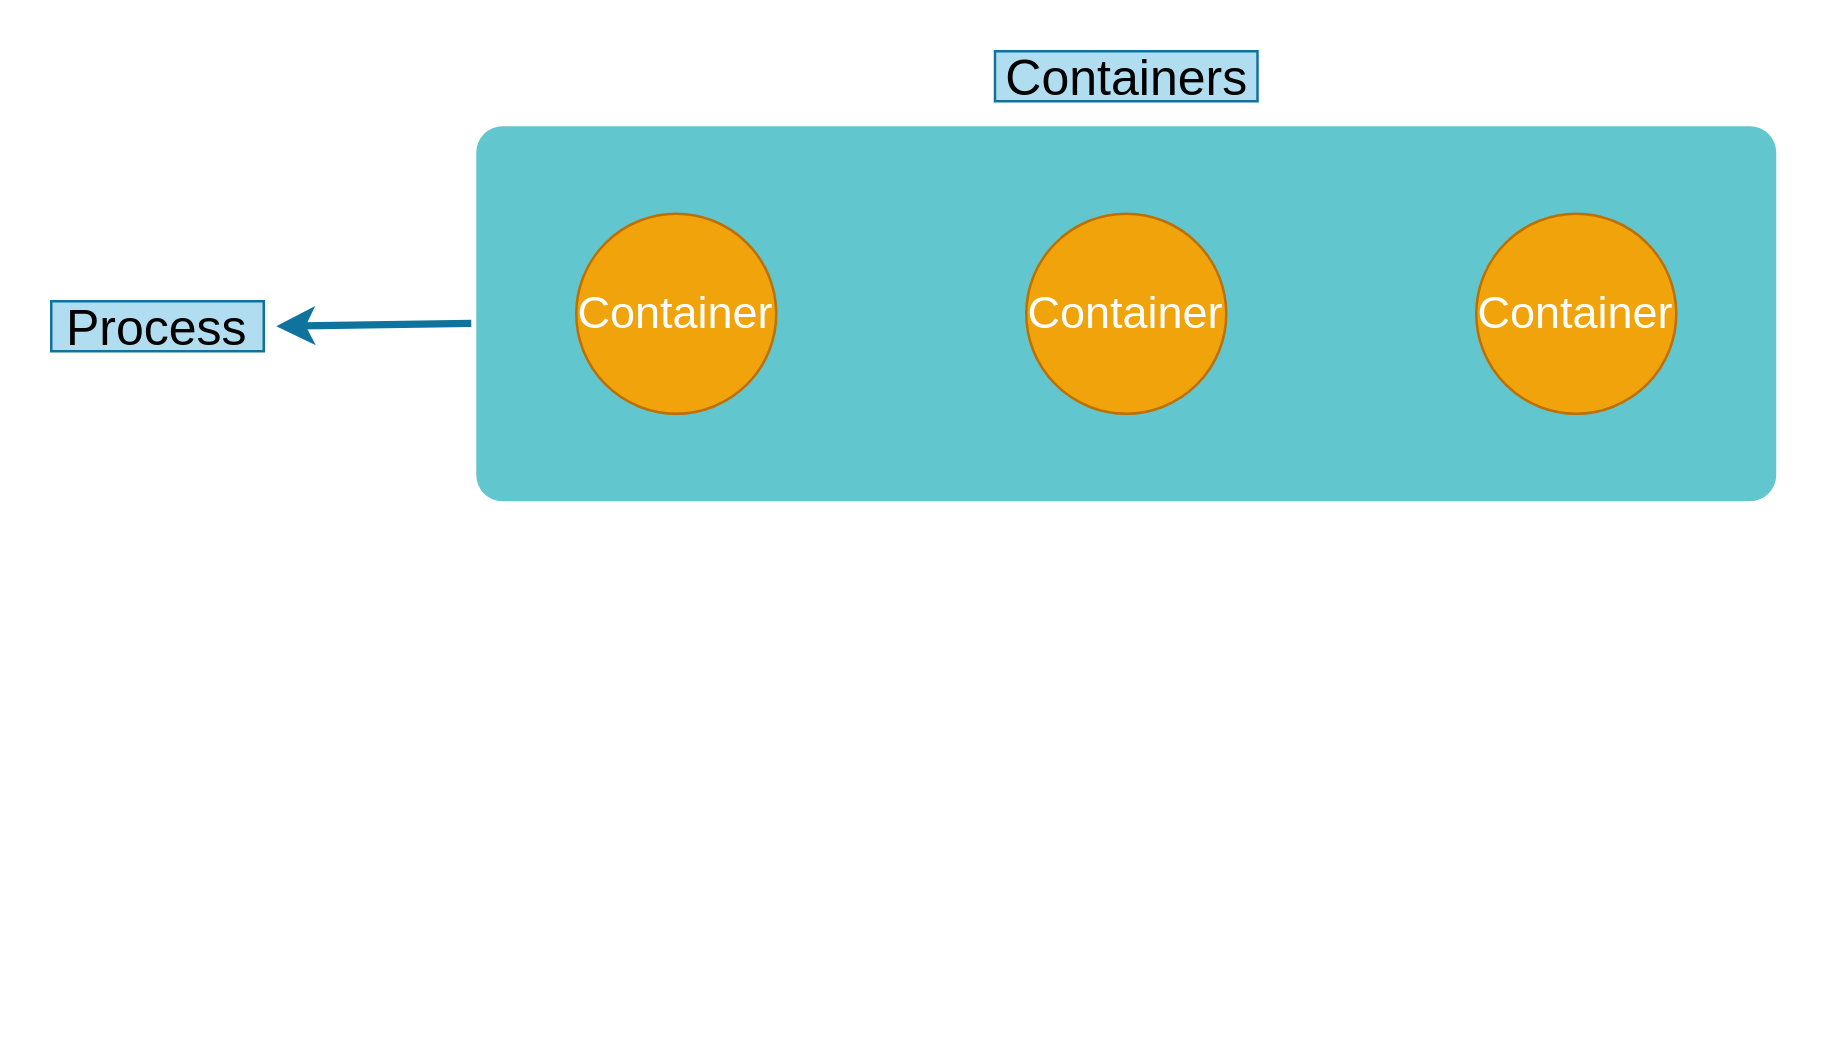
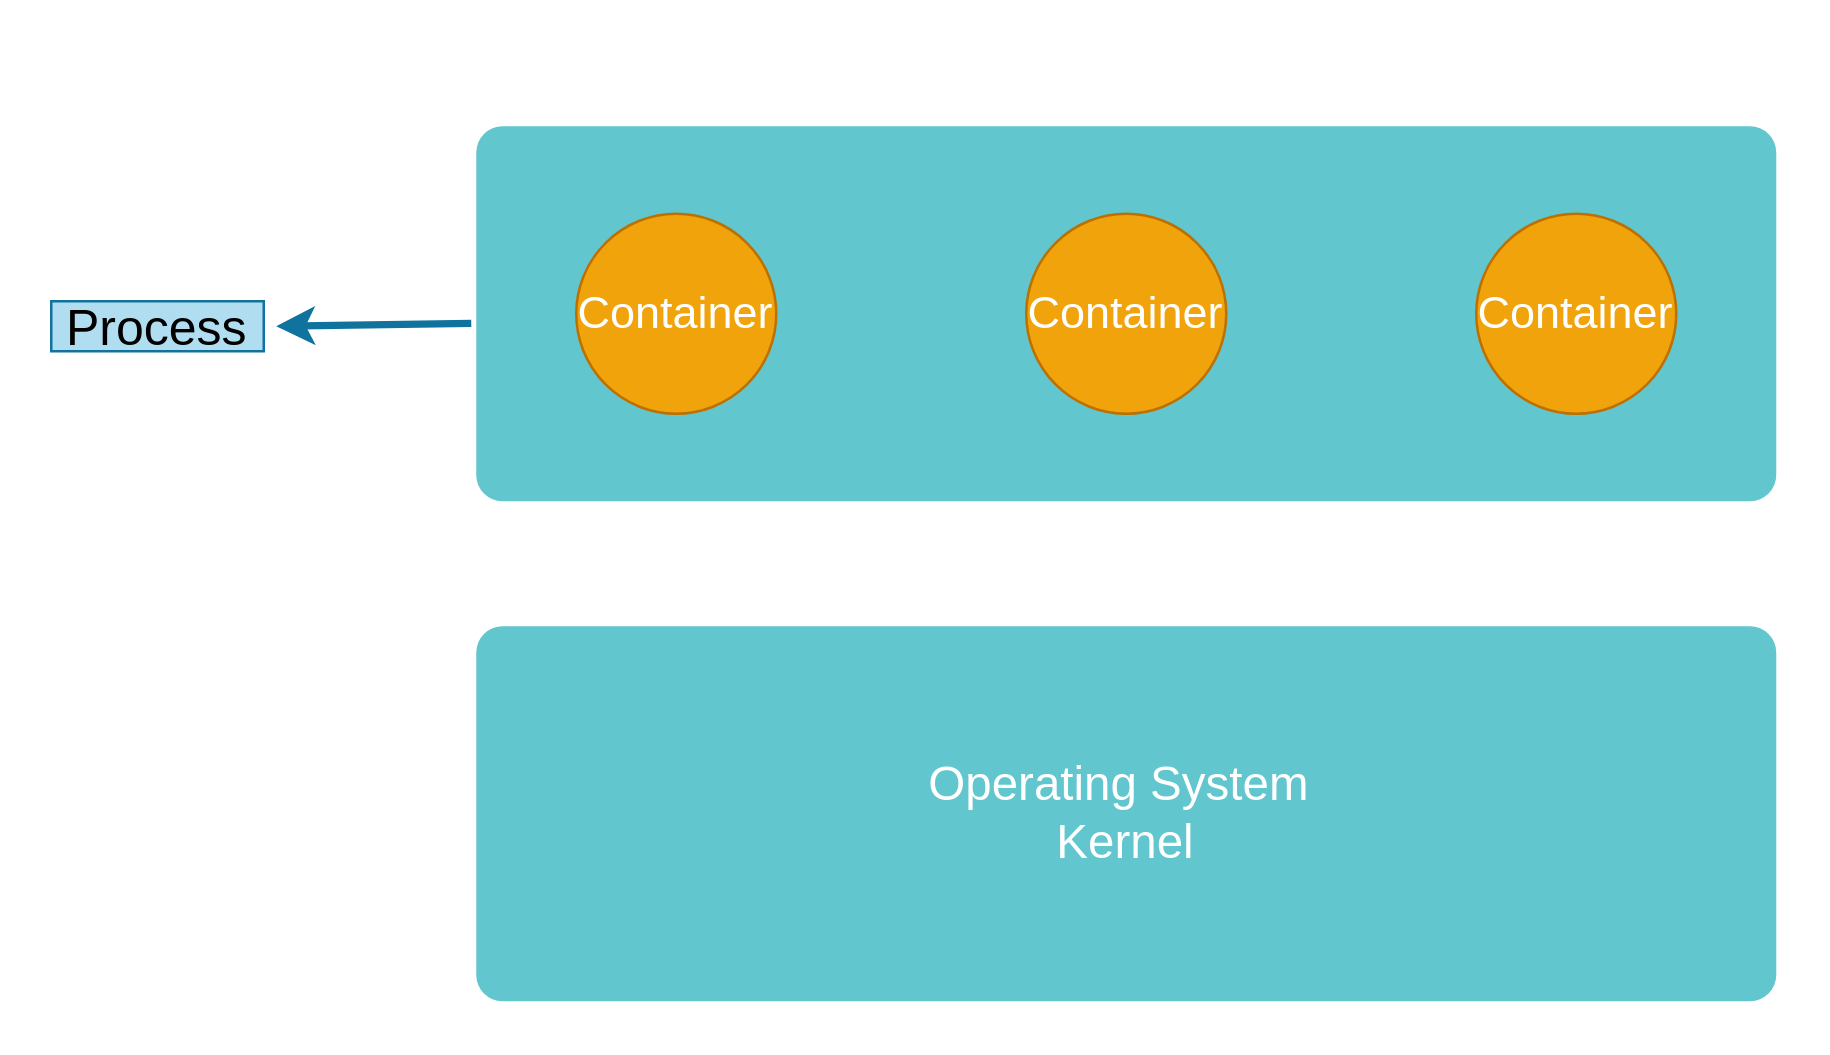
(1126, 76) -> none
none -> (1126, 814)
